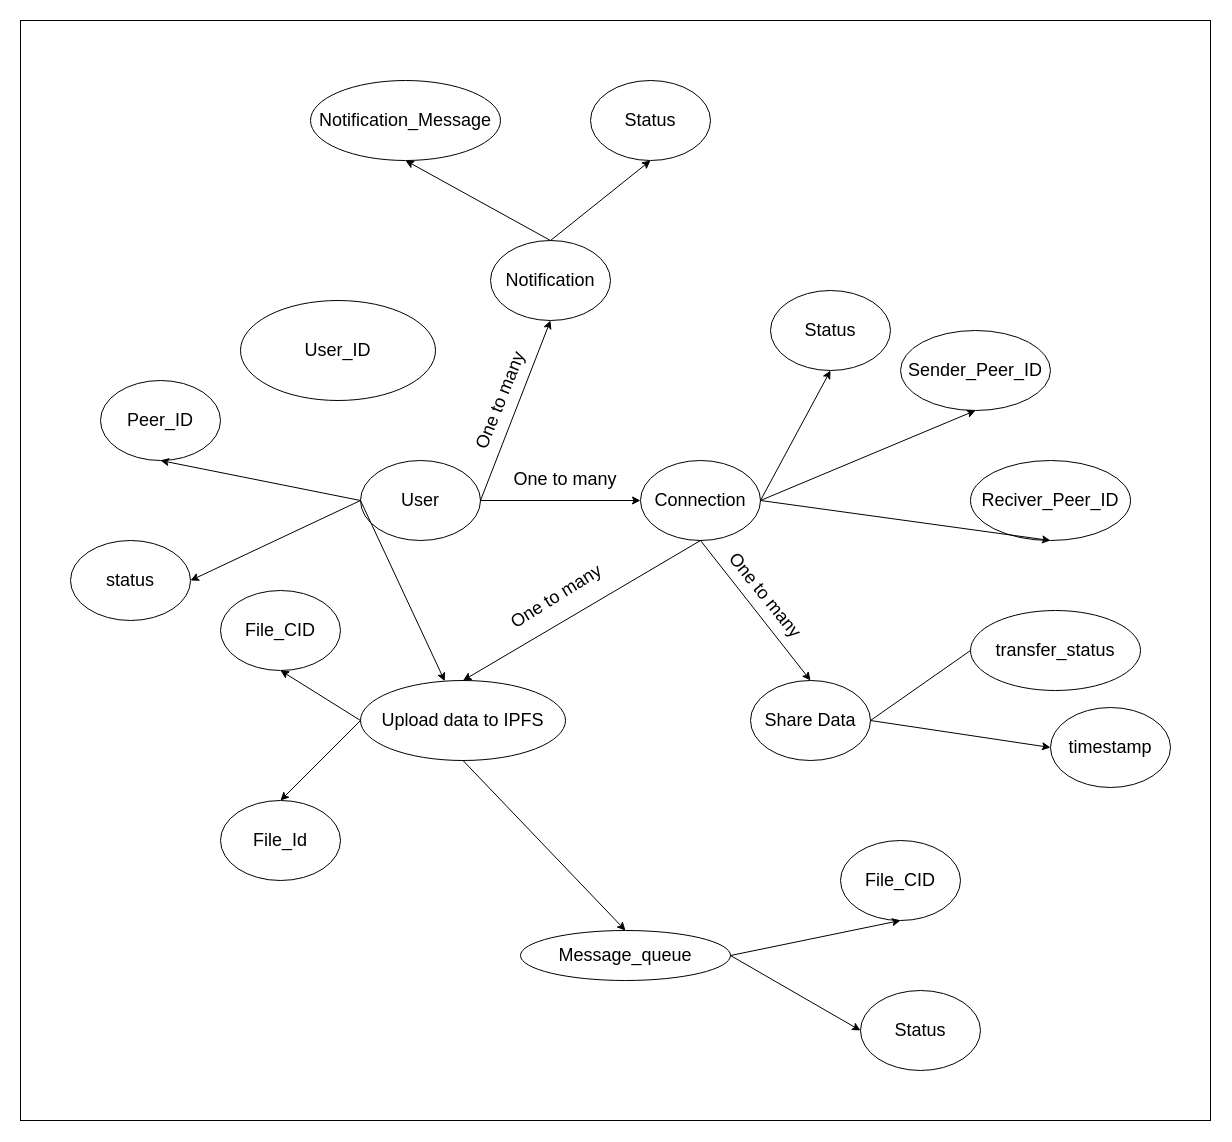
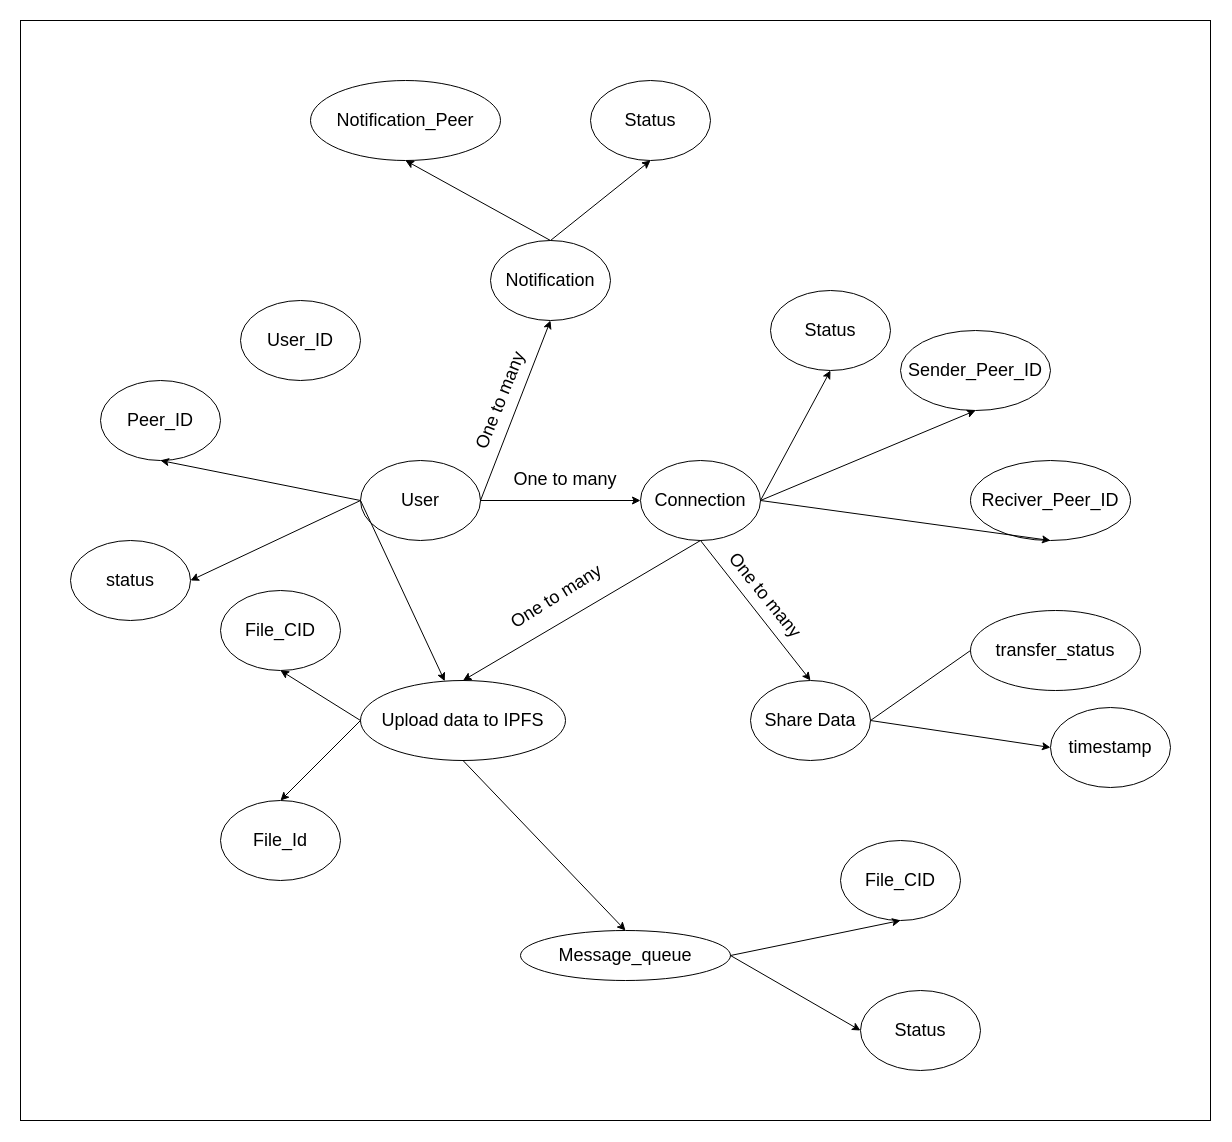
(406, 121) -> (406, 121)
(338, 351) -> (301, 341)
